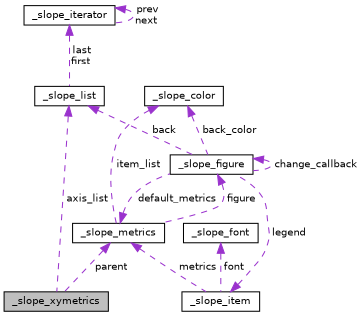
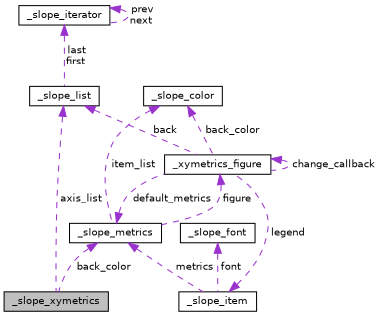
(212, 165) -> (218, 165)
(110, 267) -> (102, 267)
